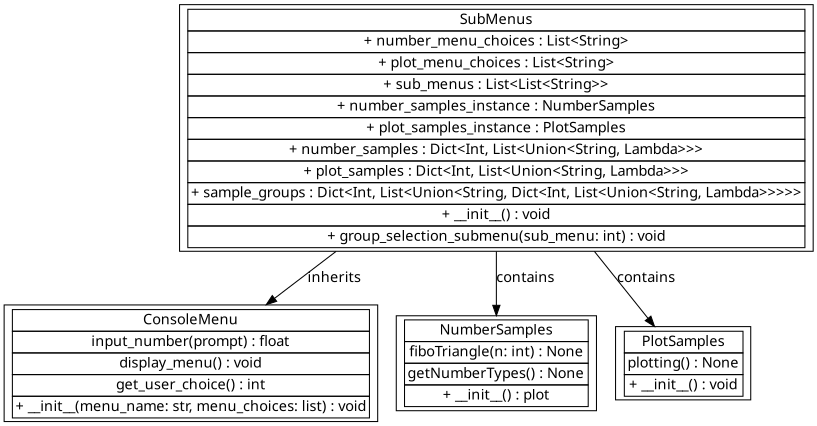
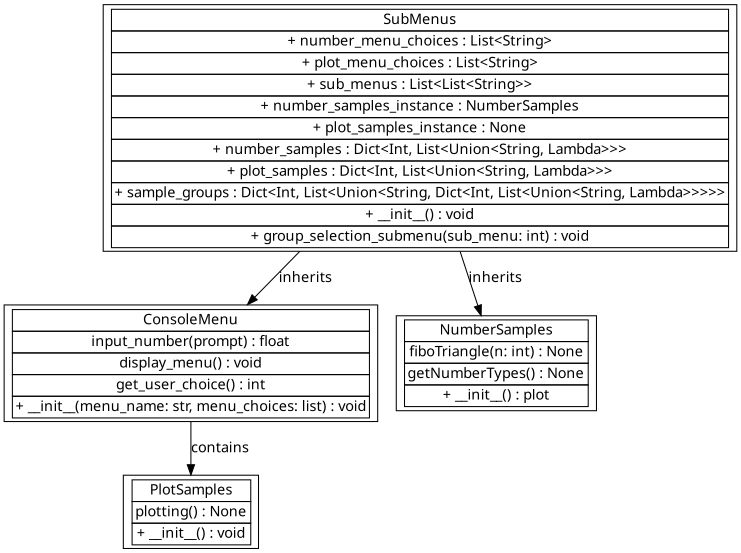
(496, 128) -> (420, 128)
(526, 278) -> (495, 278)
(621, 285) -> (191, 443)
